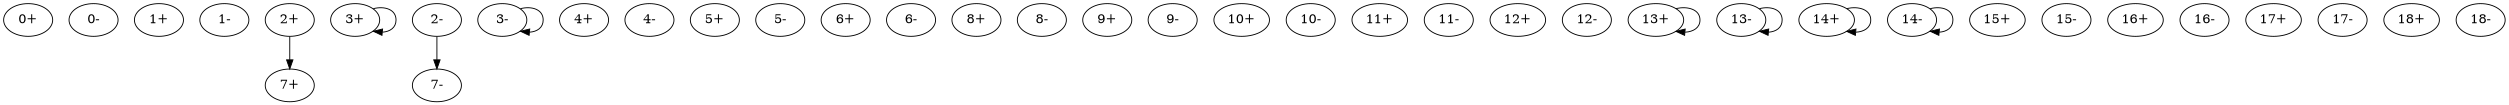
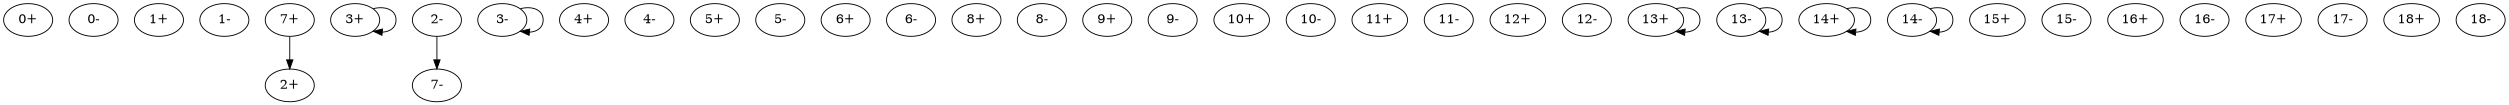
(290, 48) -> (290, 48)
